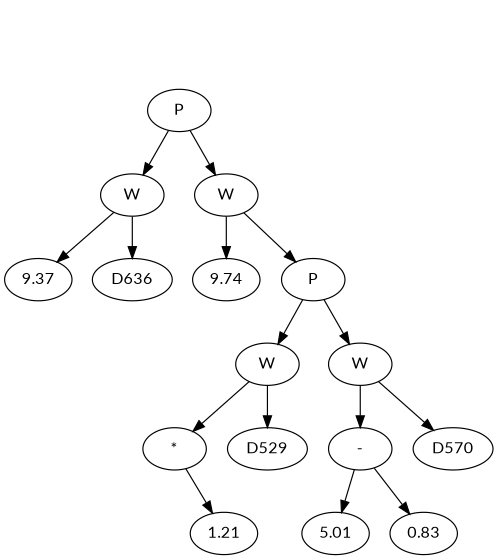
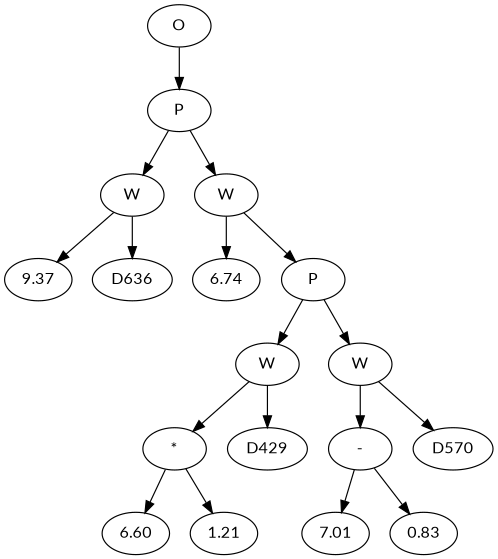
none -> (179, 26)
(226, 280) -> (226, 280)
(267, 449) -> (267, 449)
none -> (136, 533)
(336, 533) -> (336, 533)
